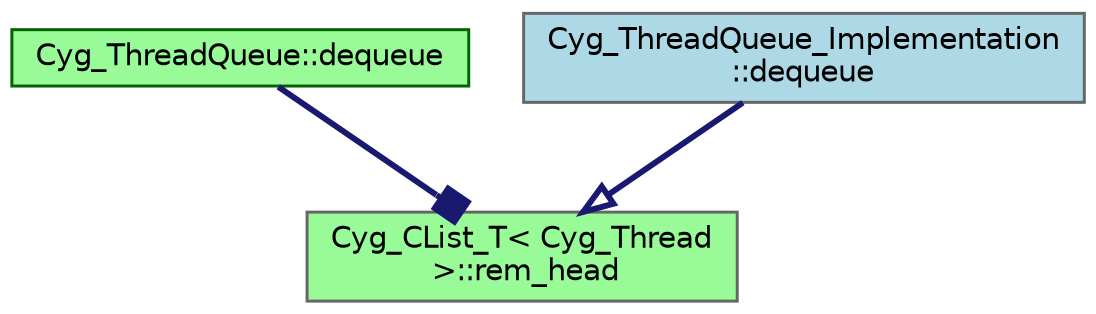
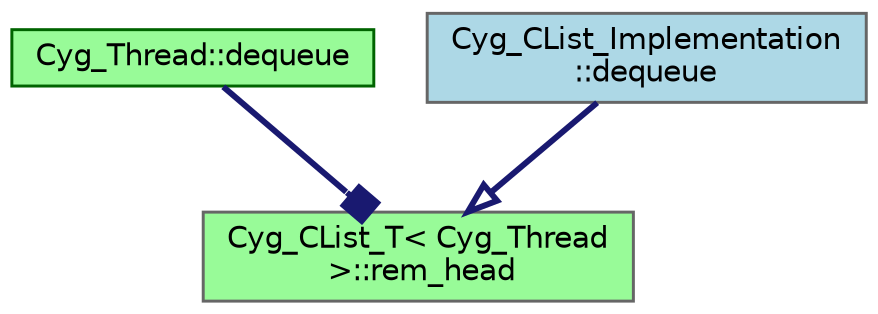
(240, 58) -> (193, 58)
(804, 58) -> (647, 58)
